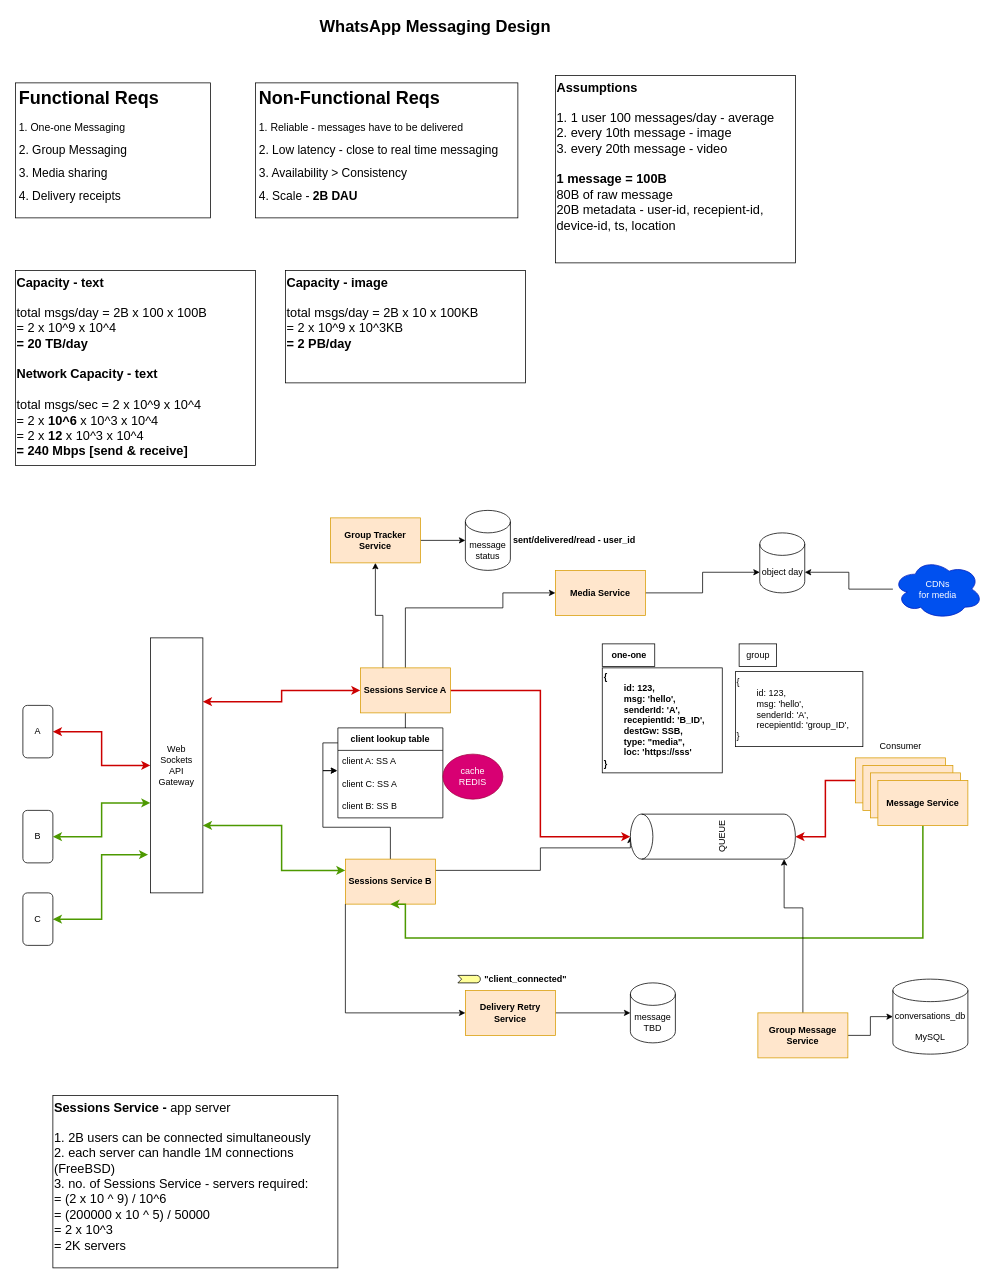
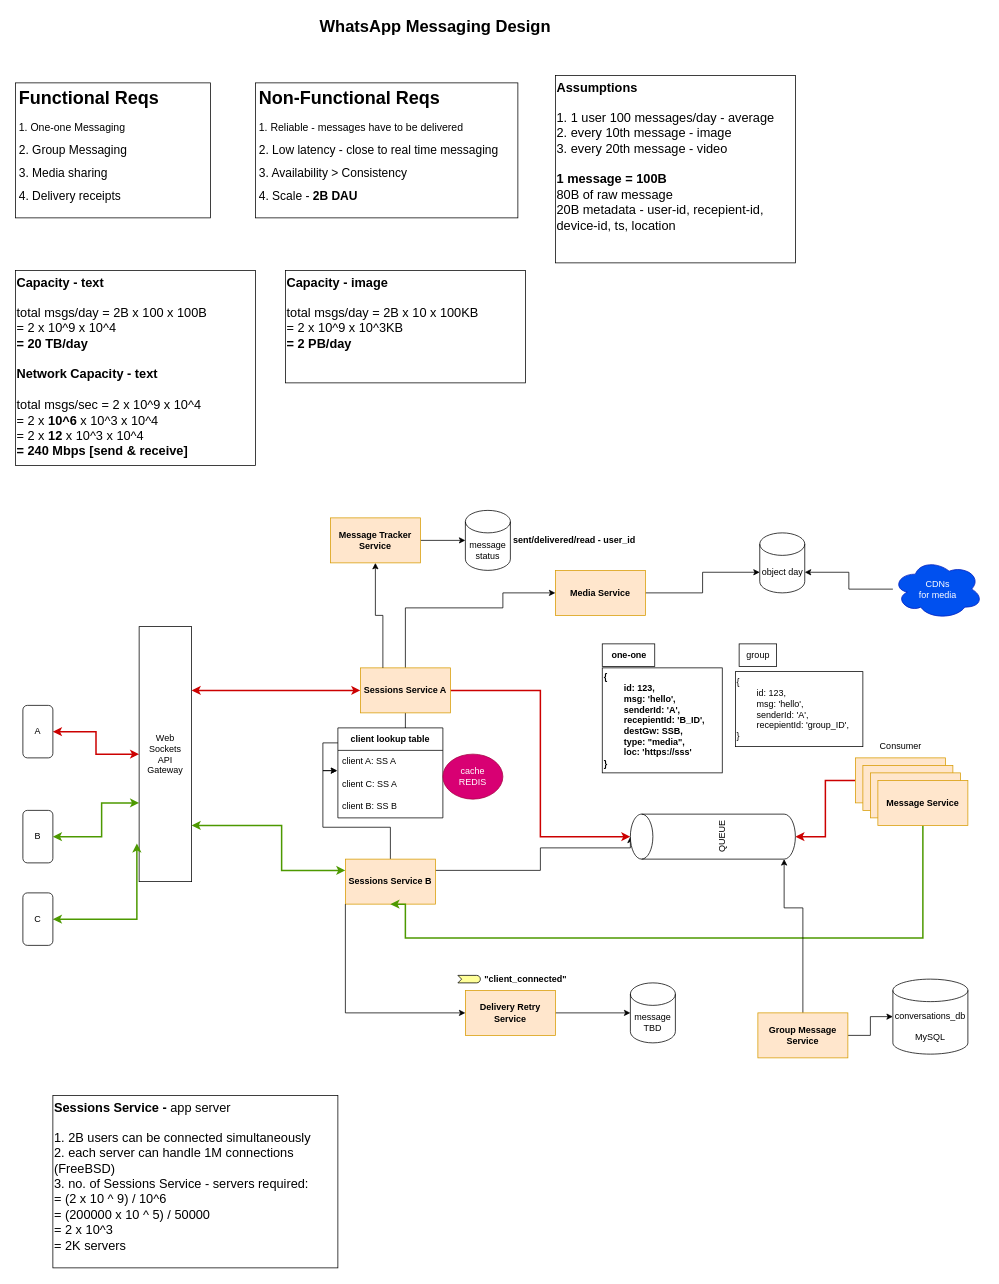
(375, 540) -> (375, 540)
(177, 765) -> (165, 754)
